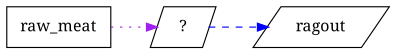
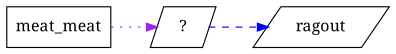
(59, 27) -> (59, 27)
